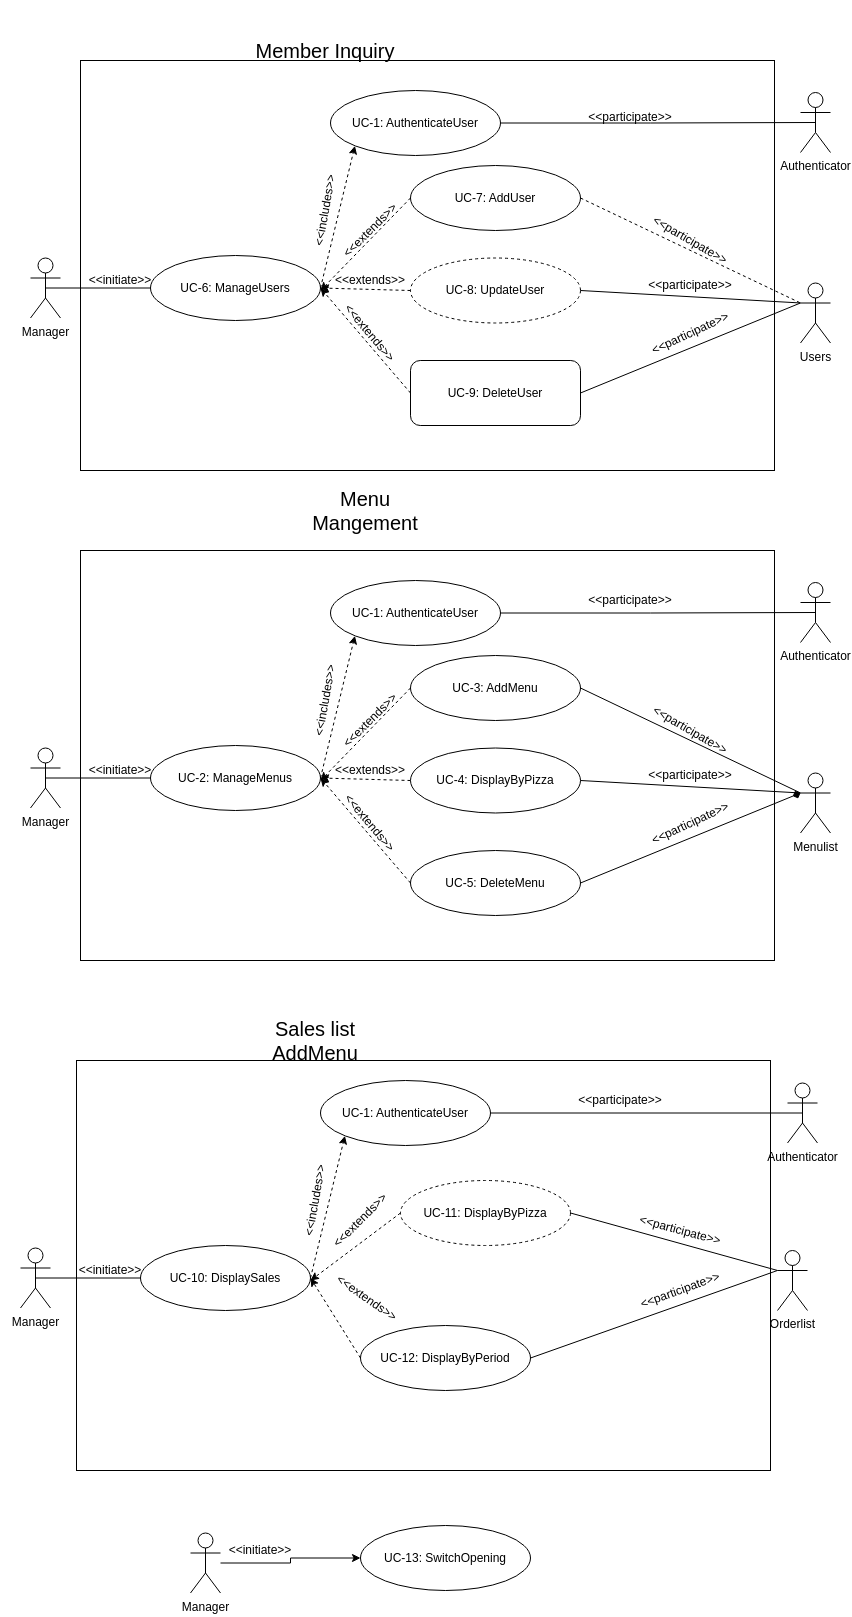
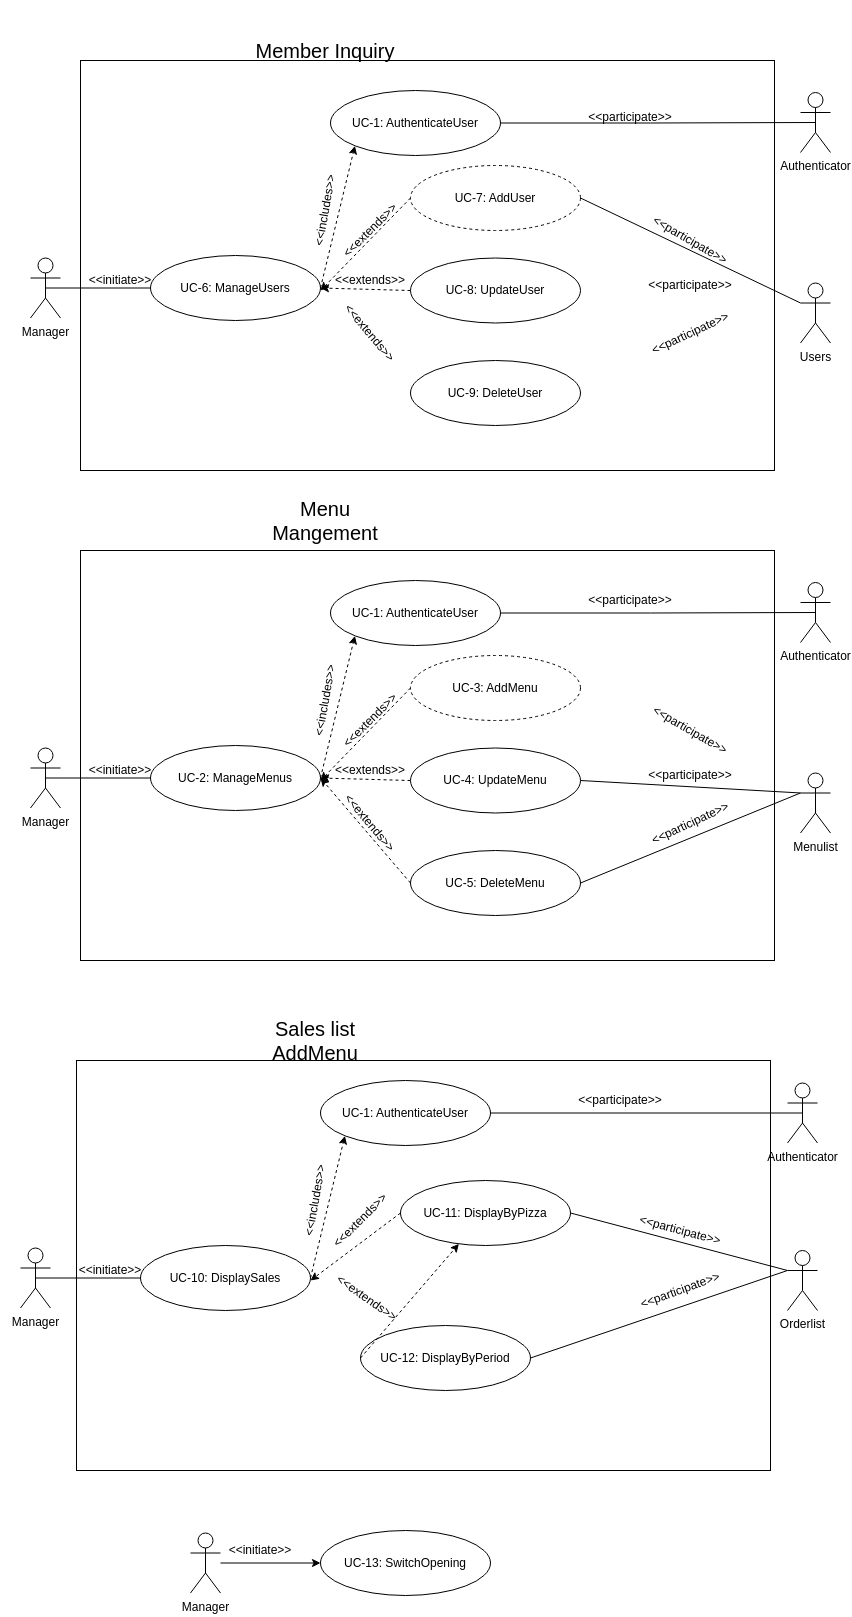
(496, 198) -> (496, 198)
(688, 249) -> (688, 249)
(496, 291) -> (496, 291)
(688, 297) -> none
(368, 343) -> none
(689, 349) -> none
(496, 393) -> (496, 393)
(366, 511) -> (326, 521)
(496, 688) -> (496, 688)
(687, 739) -> none
(496, 781) -> (496, 781)
(792, 796) -> (795, 795)
(486, 1213) -> (486, 1213)
(793, 1281) -> (803, 1281)
(337, 1321) -> (408, 1303)
(446, 1558) -> (406, 1563)
